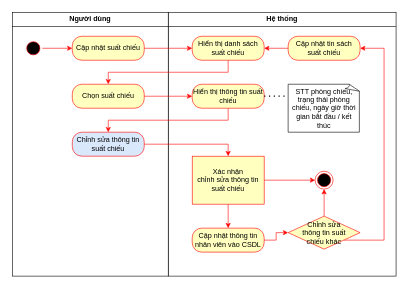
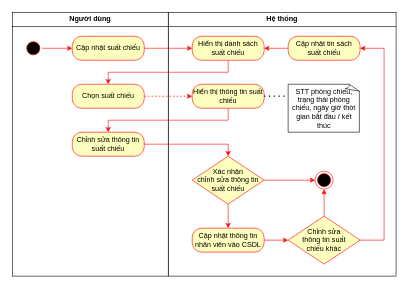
(166, 96) -> (166, 96)
(108, 144) -> (108, 144)
(228, 180) -> (228, 180)
(324, 233) -> (324, 240)
